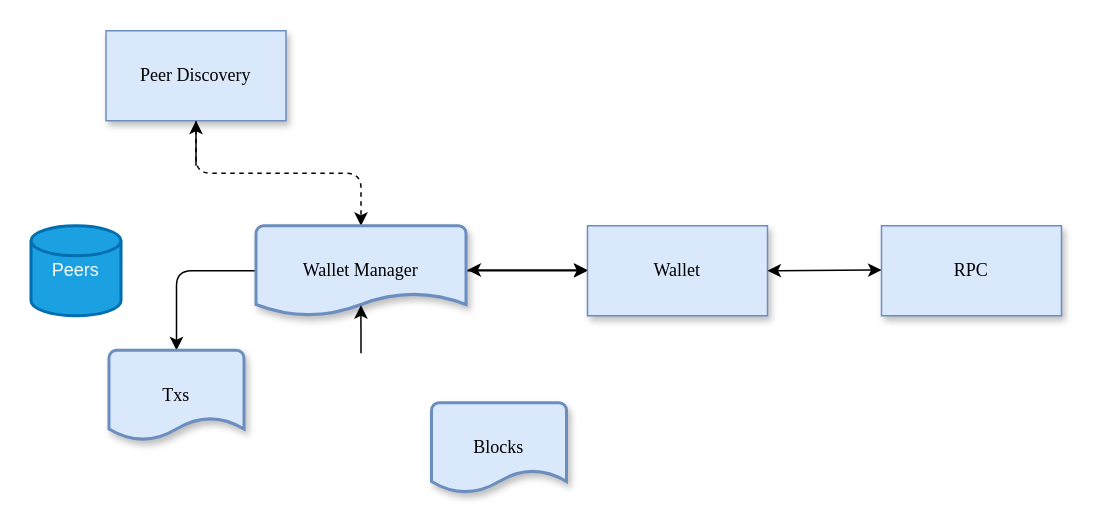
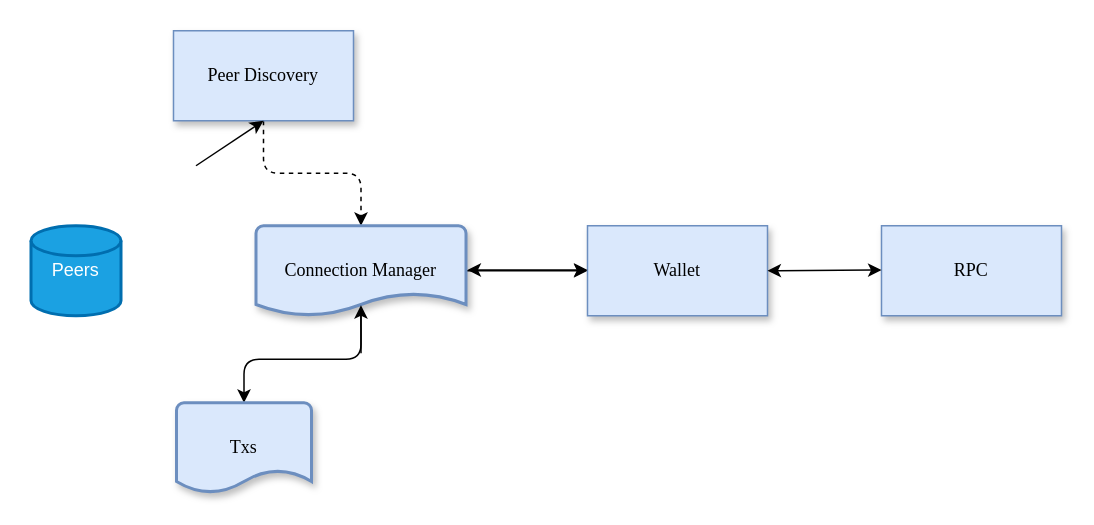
(196, 76) -> (263, 76)
(361, 271) -> (361, 271)
(176, 395) -> (244, 448)
(499, 448) -> none
